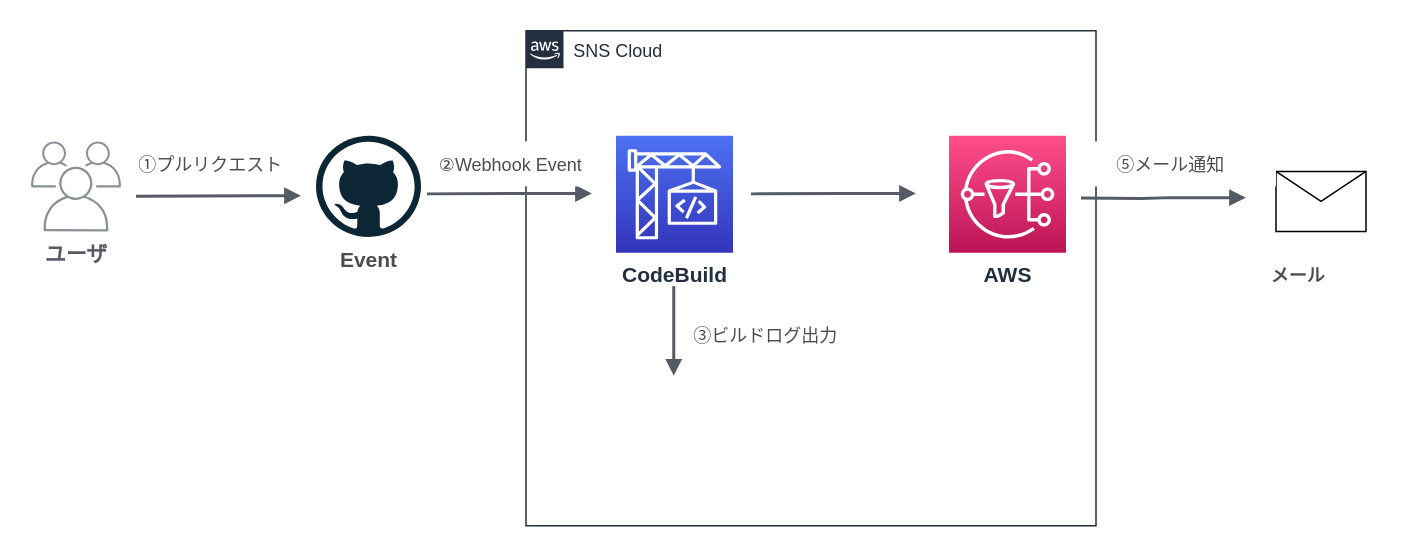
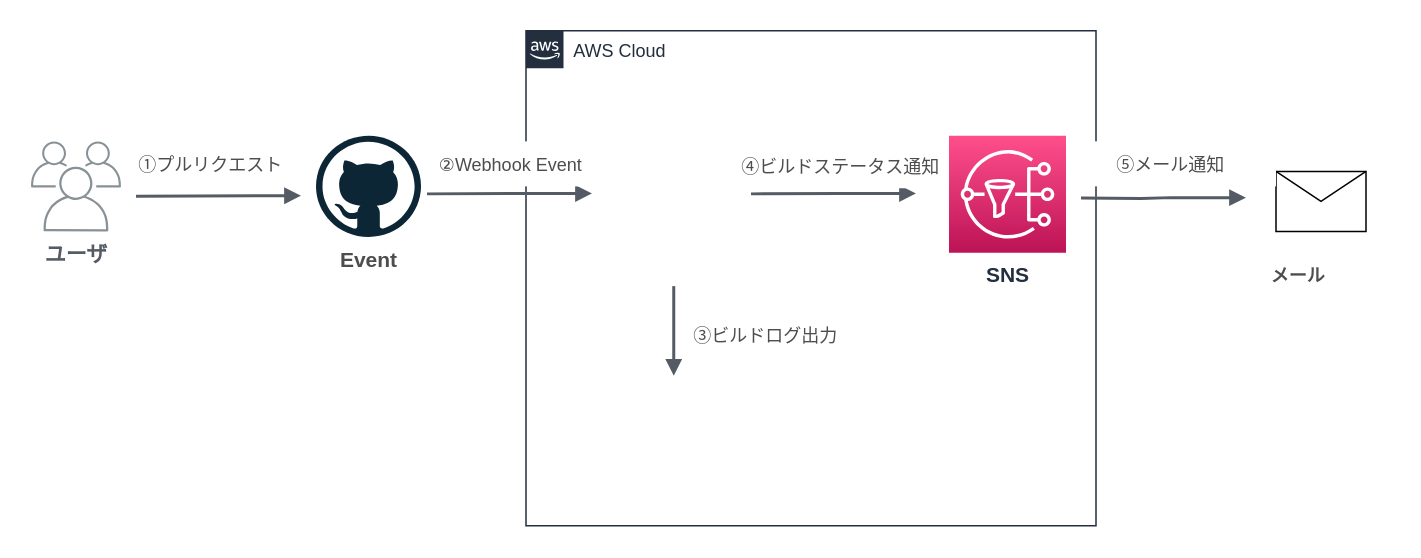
(614, 52) -> (614, 52)
none -> (841, 166)
(674, 194) -> none
(1008, 274) -> (1008, 274)
